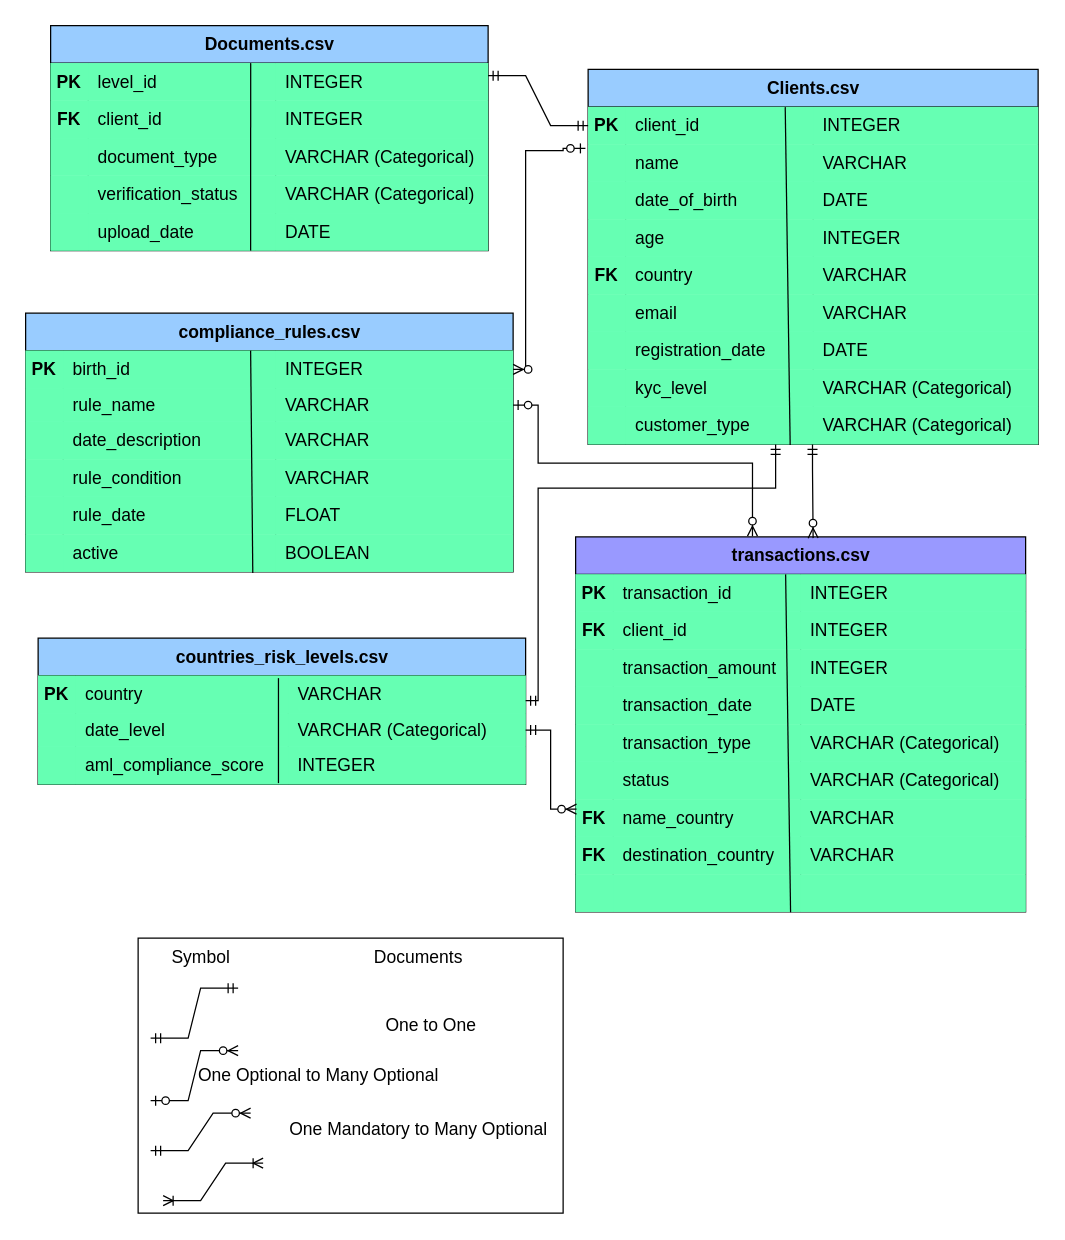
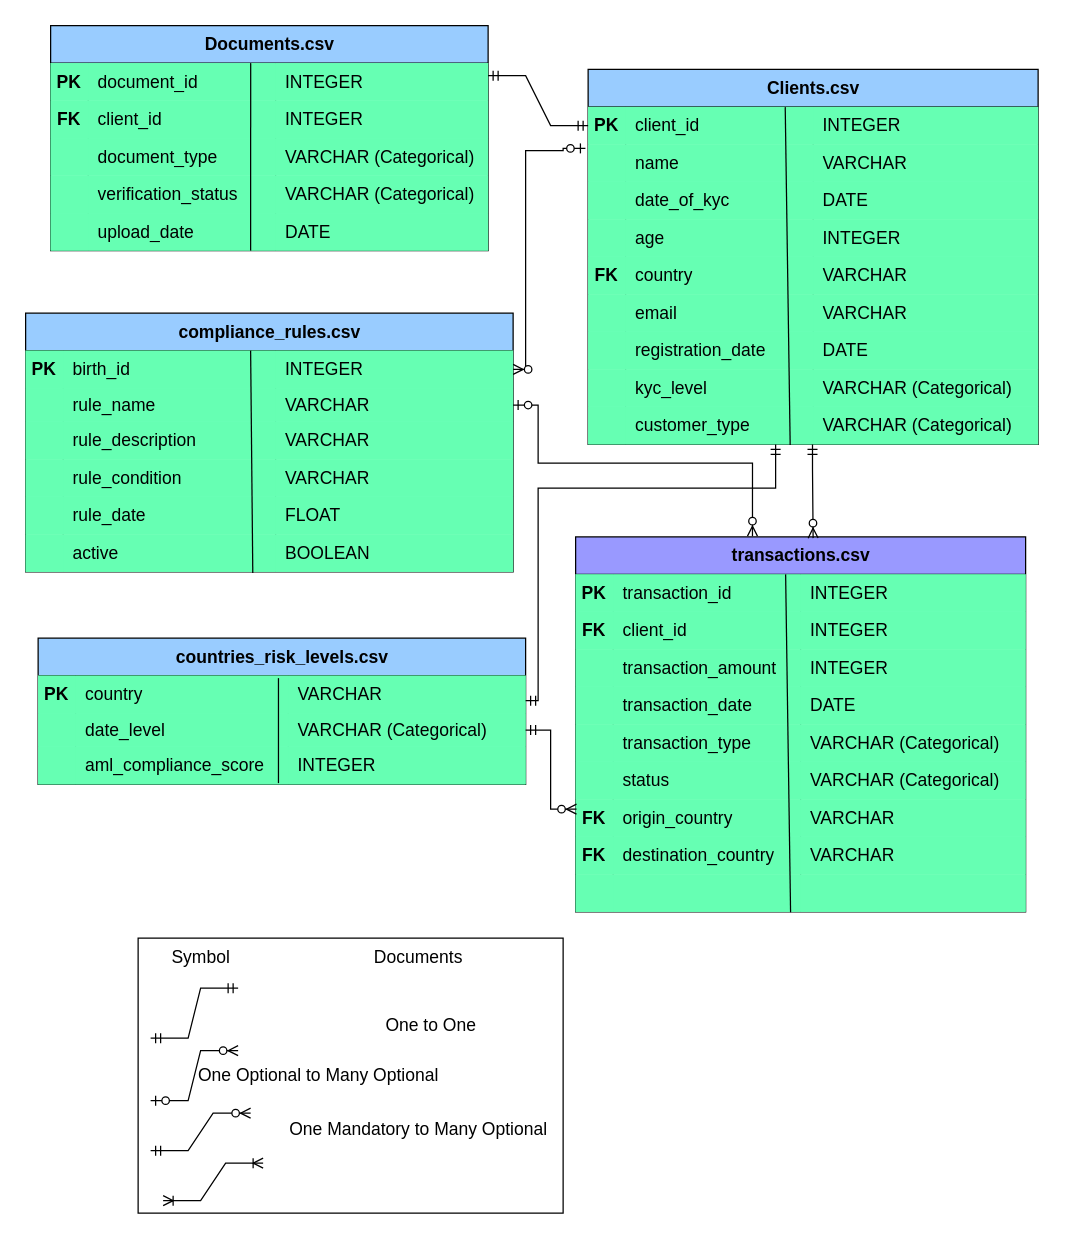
(131, 82) -> (150, 82)
(697, 201) -> (690, 201)
(147, 441) -> (145, 441)
(682, 818) -> (687, 818)
